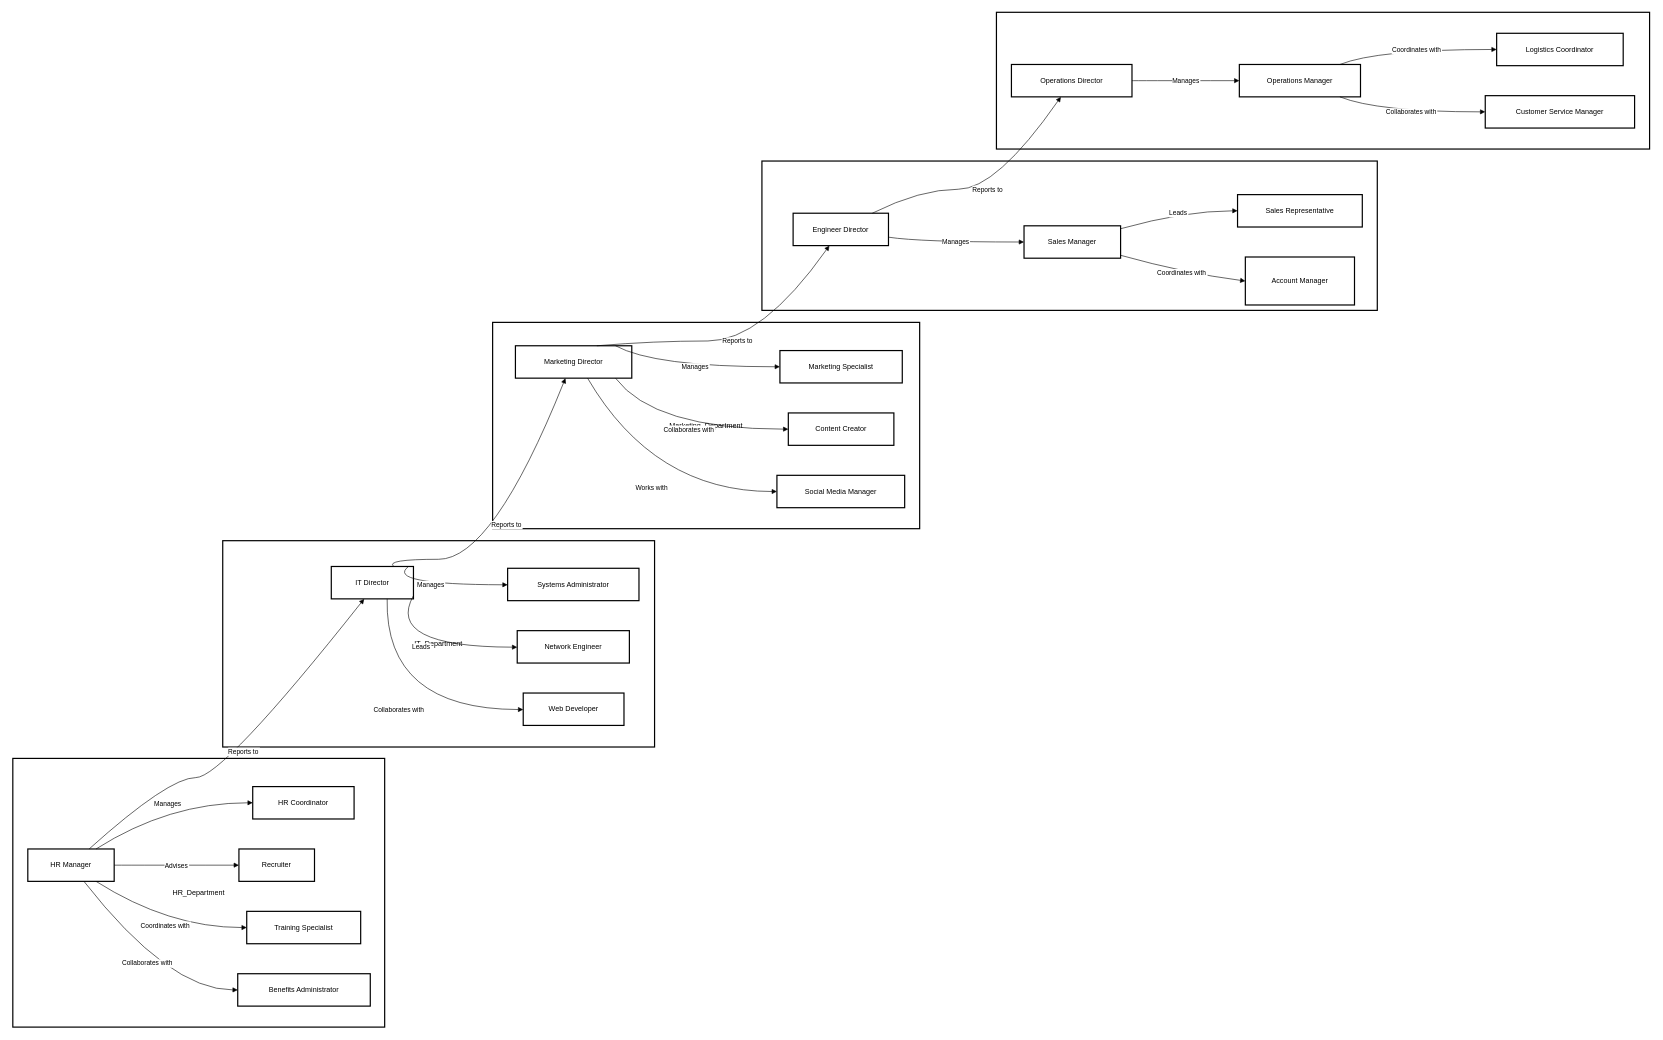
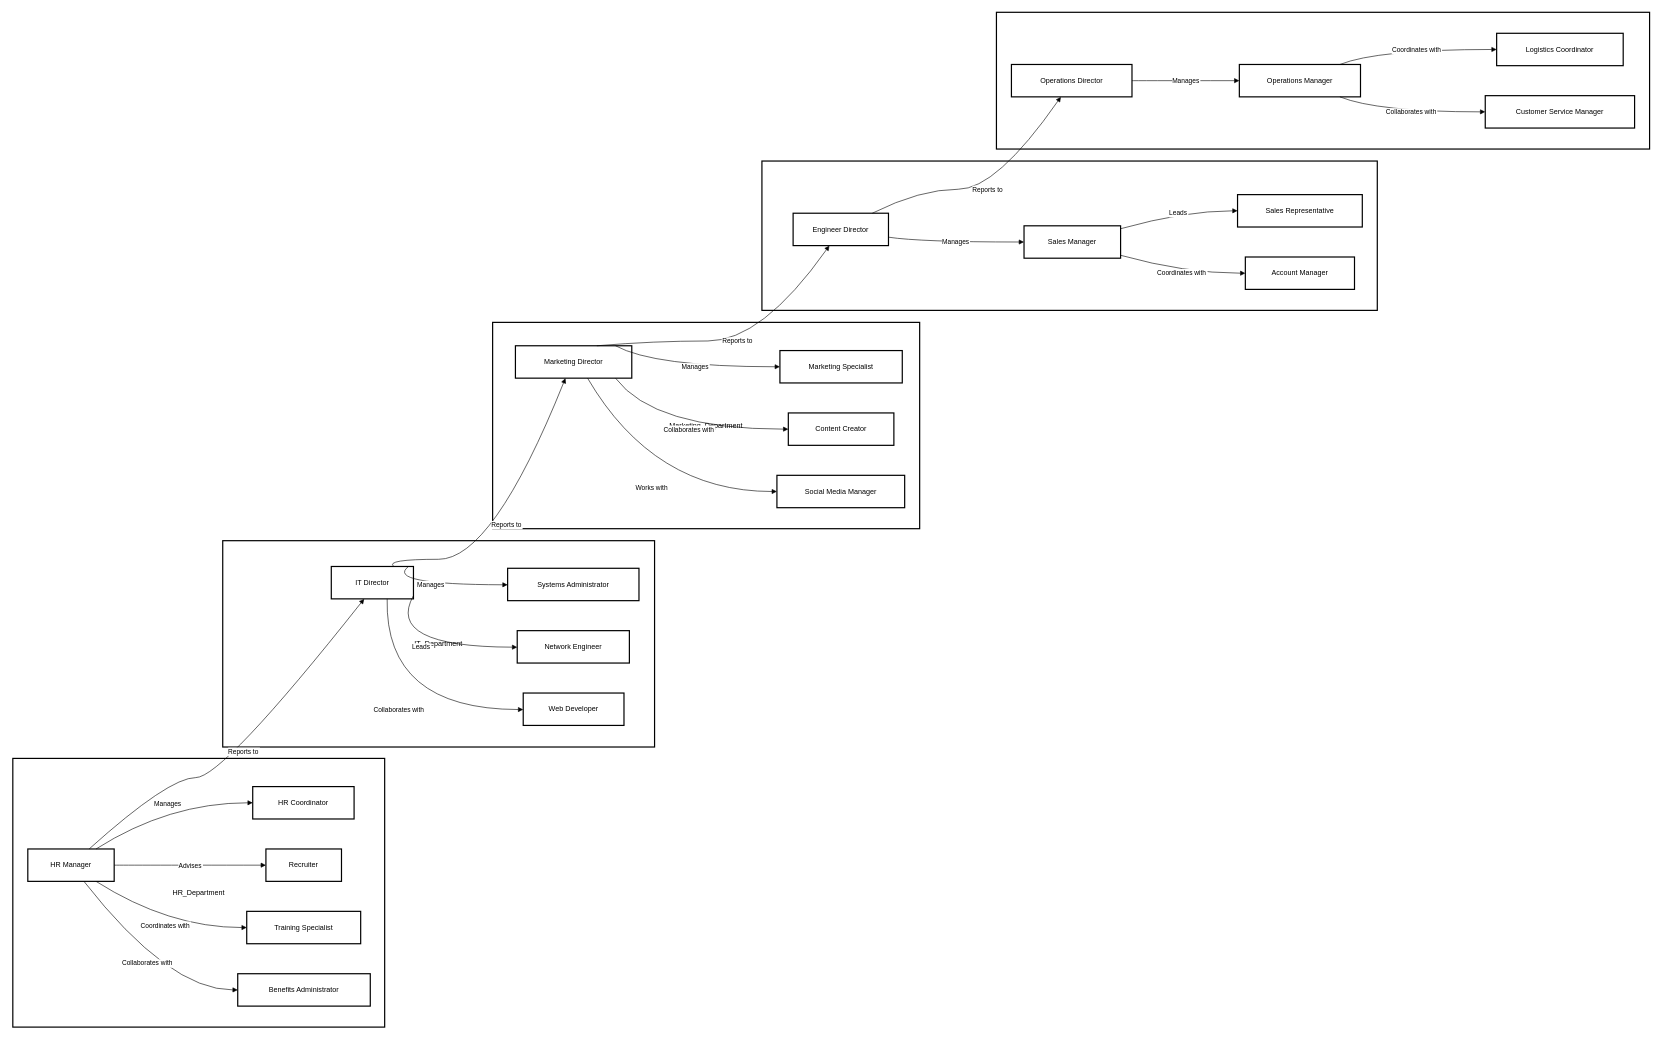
(1300, 281) -> (1300, 273)
(276, 866) -> (303, 866)
